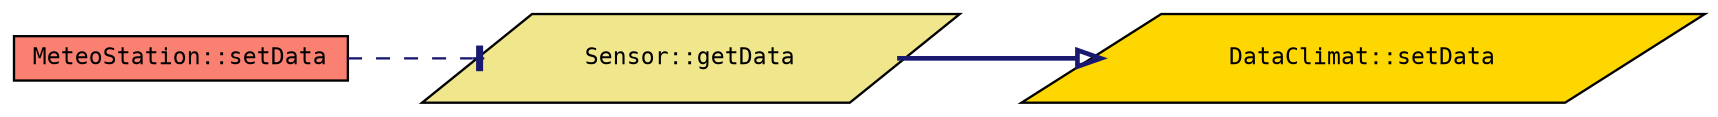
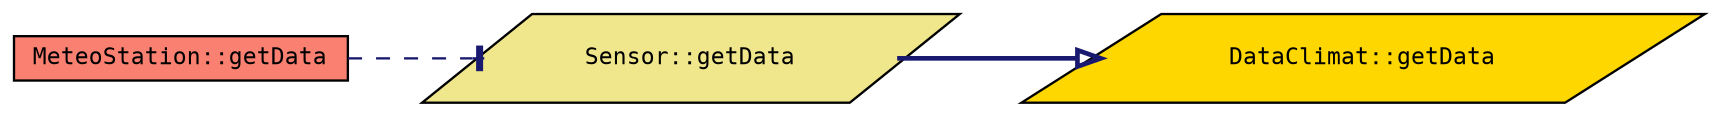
(181, 58) -> (181, 58)
(1363, 58) -> (1363, 58)
